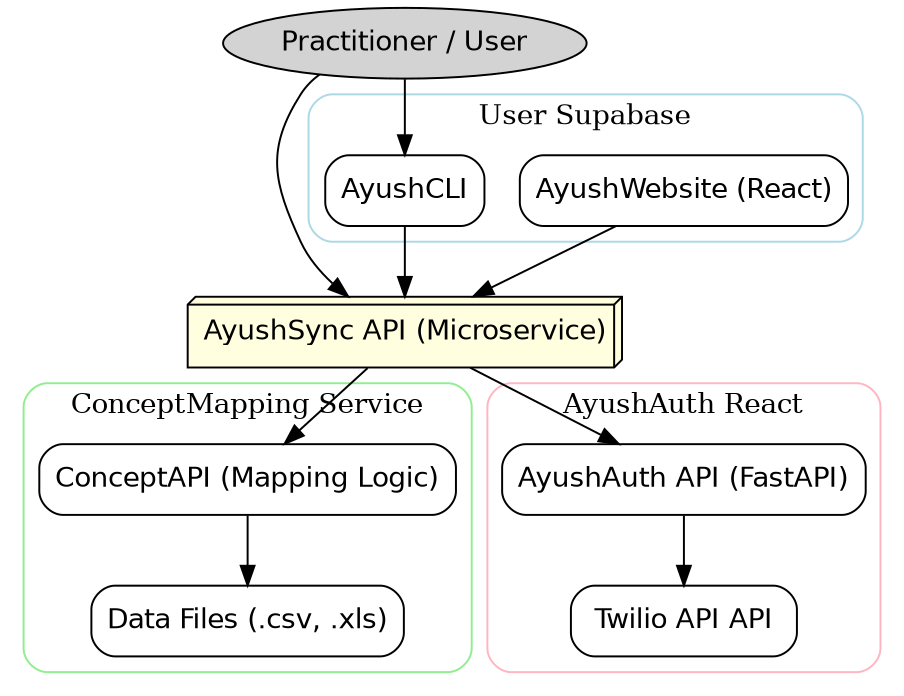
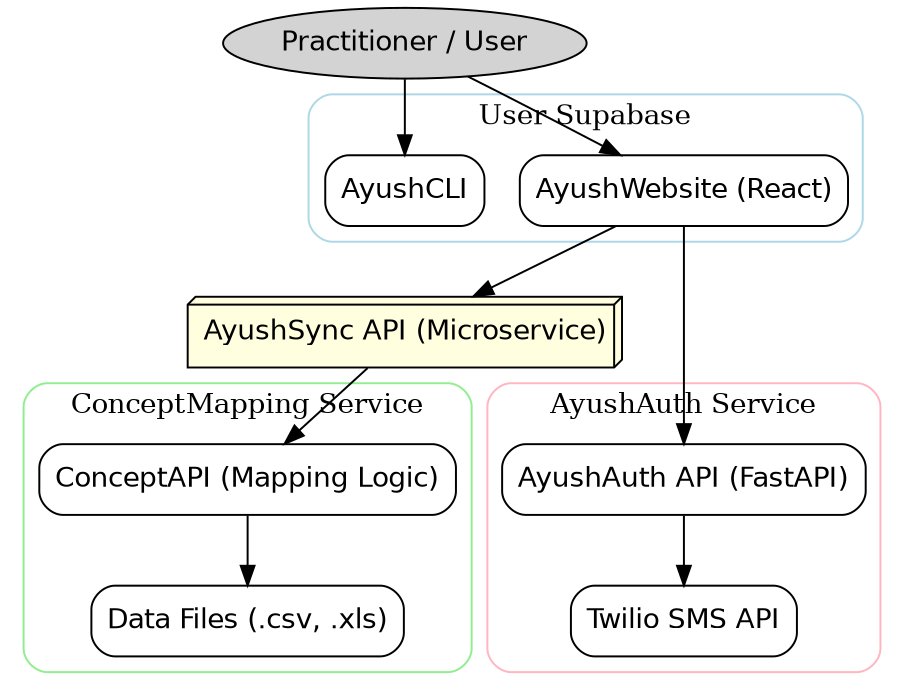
(279, 180) -> (535, 111)
(405, 254) -> none
(536, 401) -> (684, 325)
(684, 406) -> (684, 406)
(684, 621) -> (684, 621)
